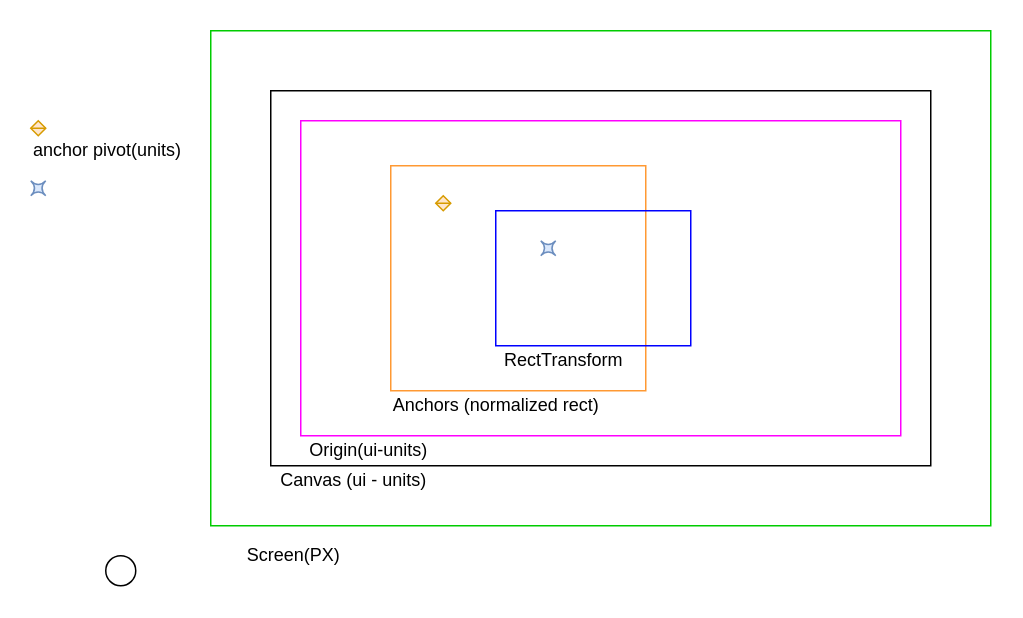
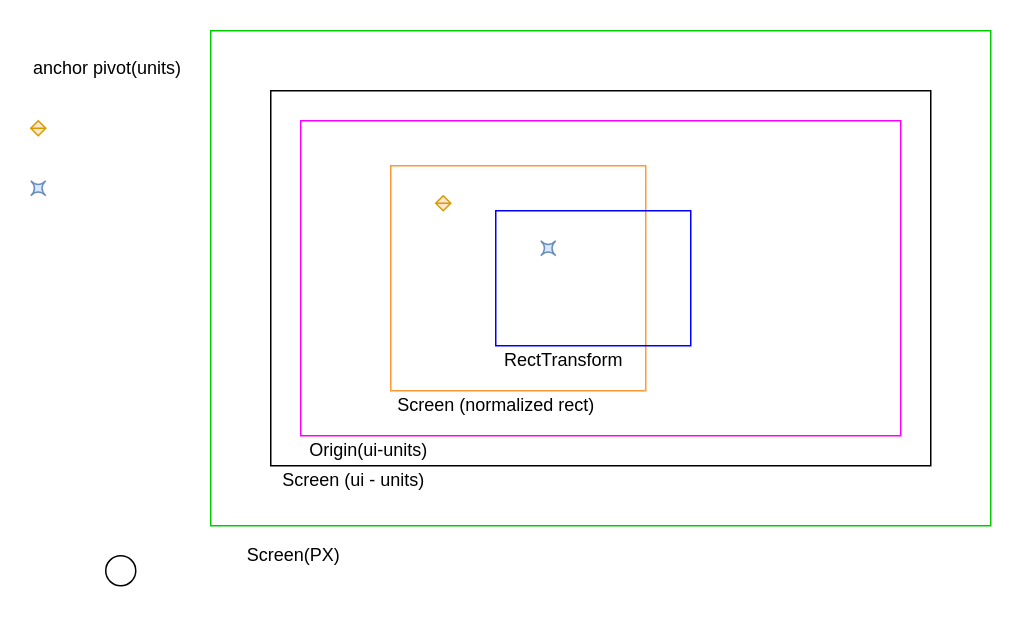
(113, 151) -> (113, 68)
(497, 406) -> (497, 406)
(354, 481) -> (354, 481)
